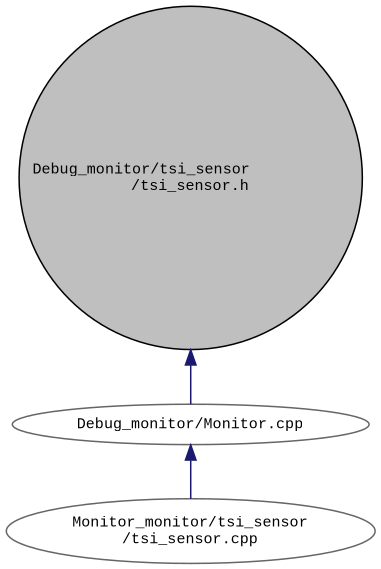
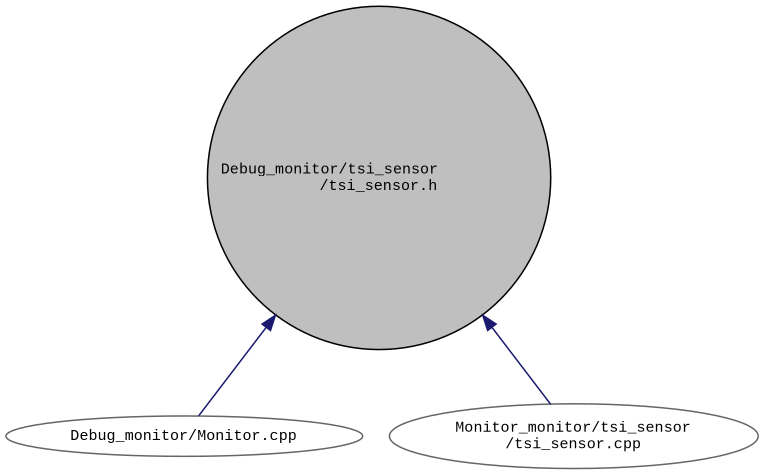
(191, 480) -> (521, 366)
